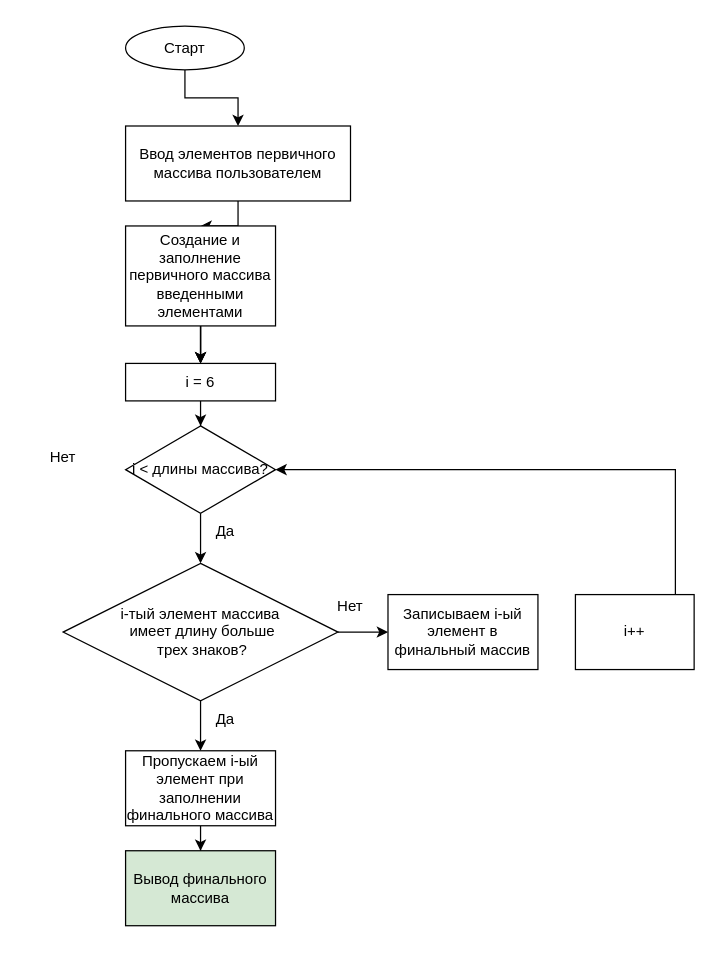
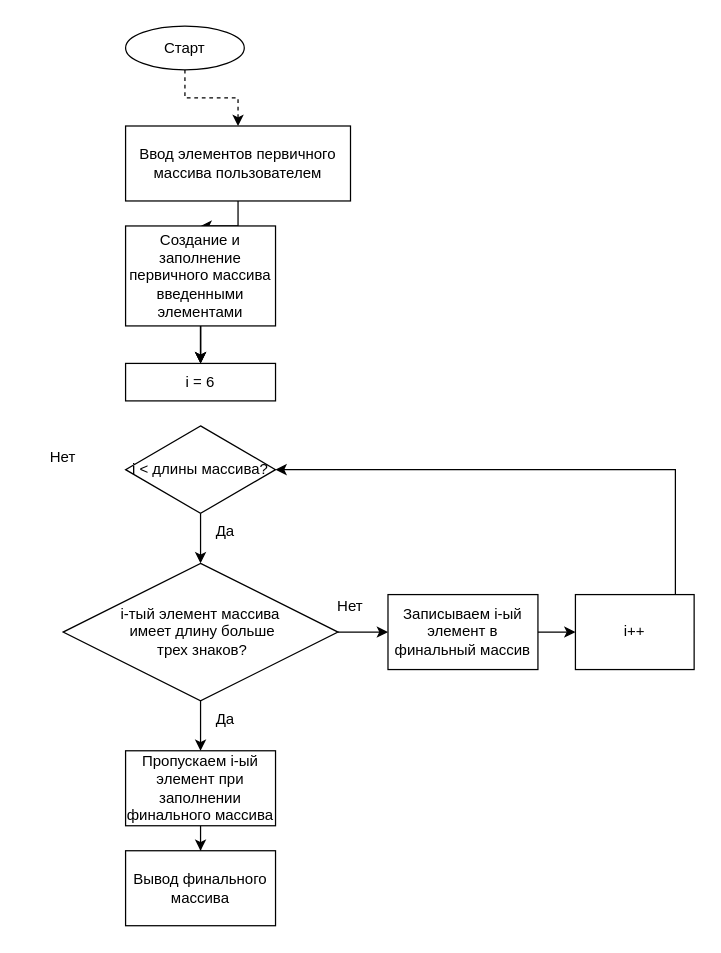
(207, 98) -> (207, 98)
(201, 418) -> none
none -> (561, 632)
(201, 888) -> (201, 888)
